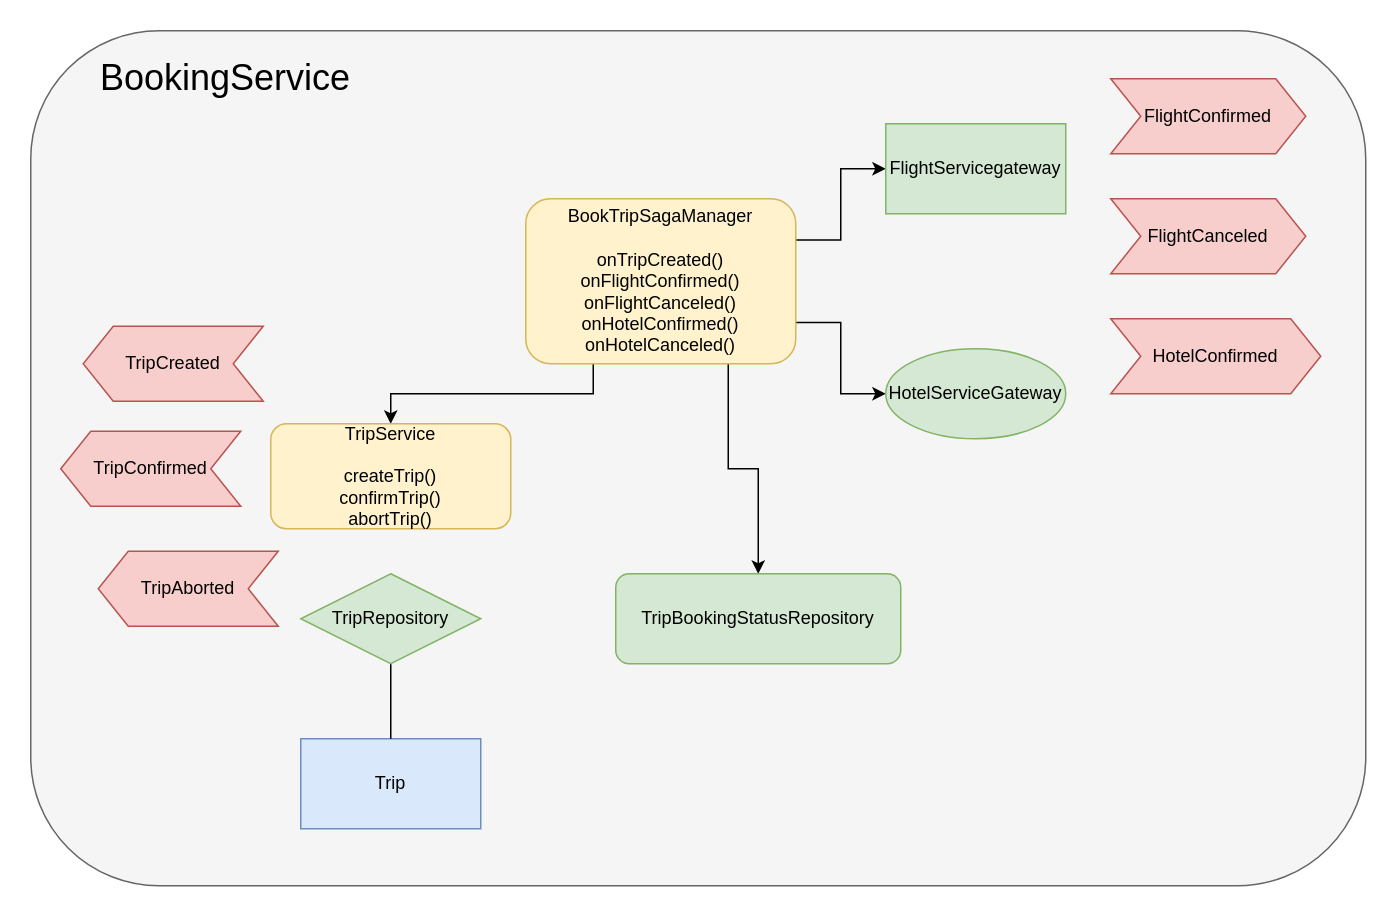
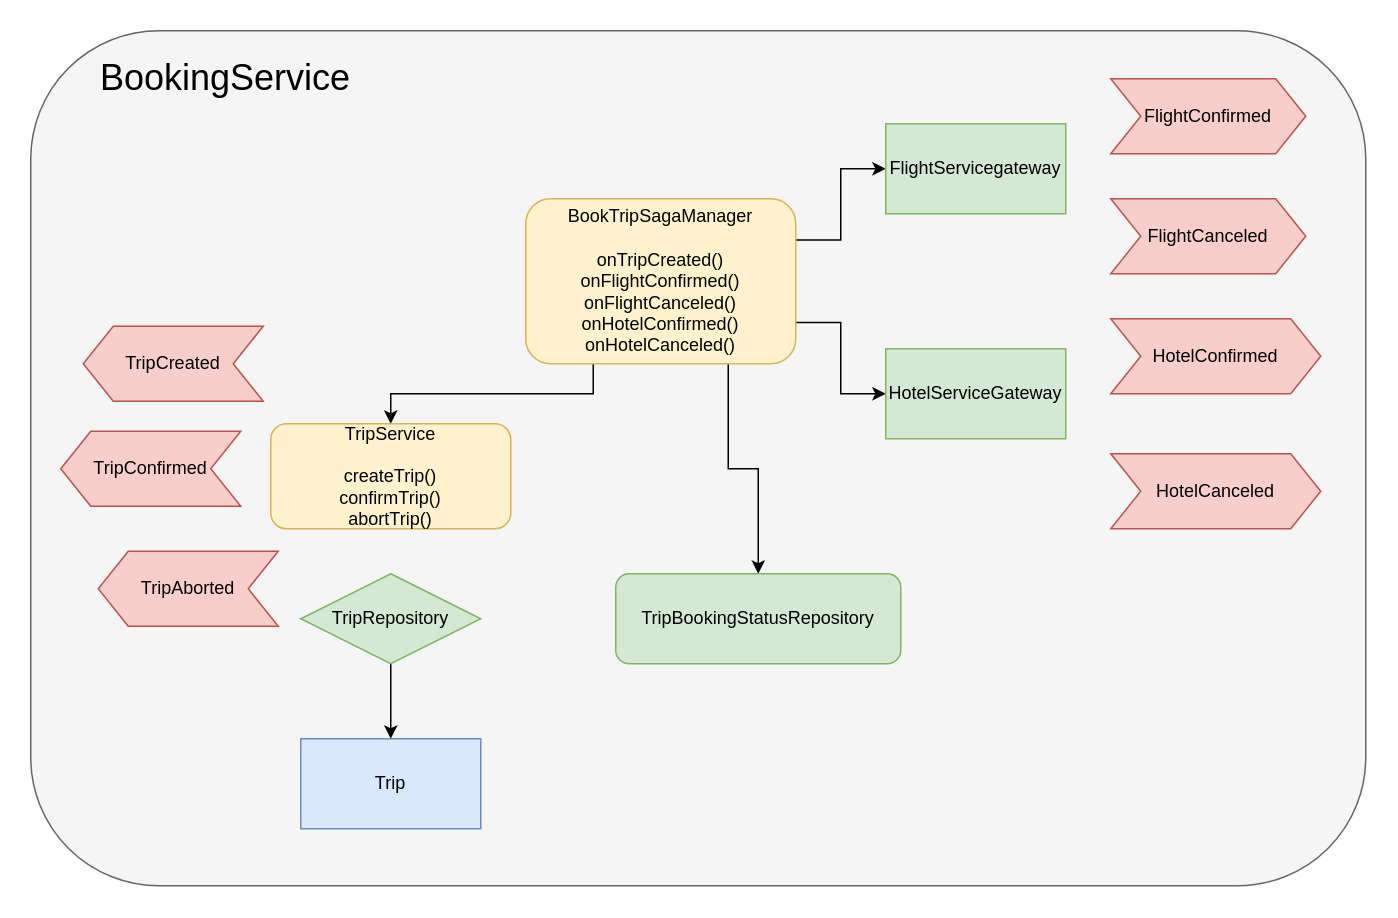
(976, 394) -> (976, 394)
none -> (1216, 491)
(391, 731) -> (391, 727)
